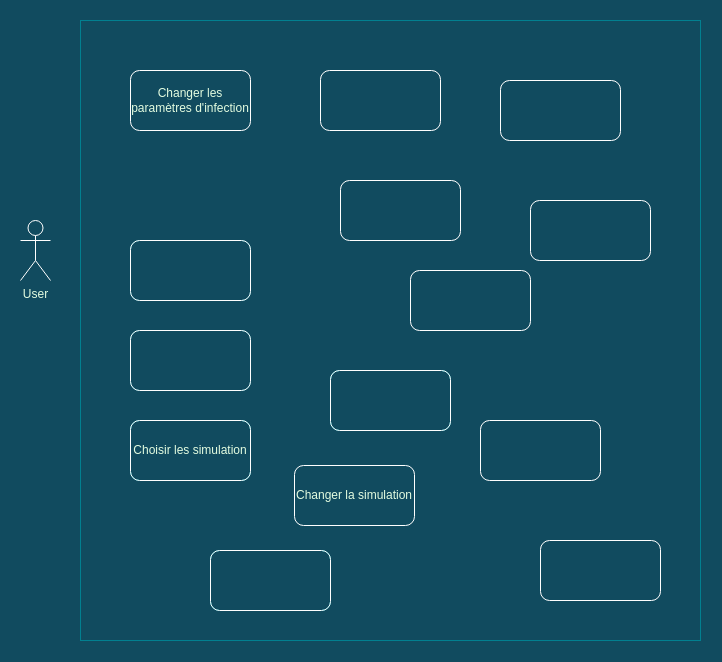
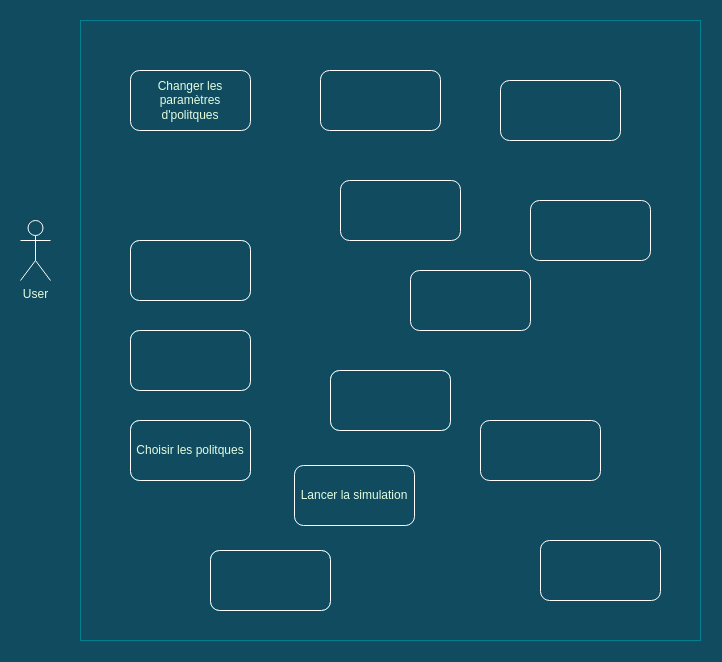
(191, 101) -> (191, 101)
(191, 451) -> (191, 451)
(355, 496) -> (355, 496)
